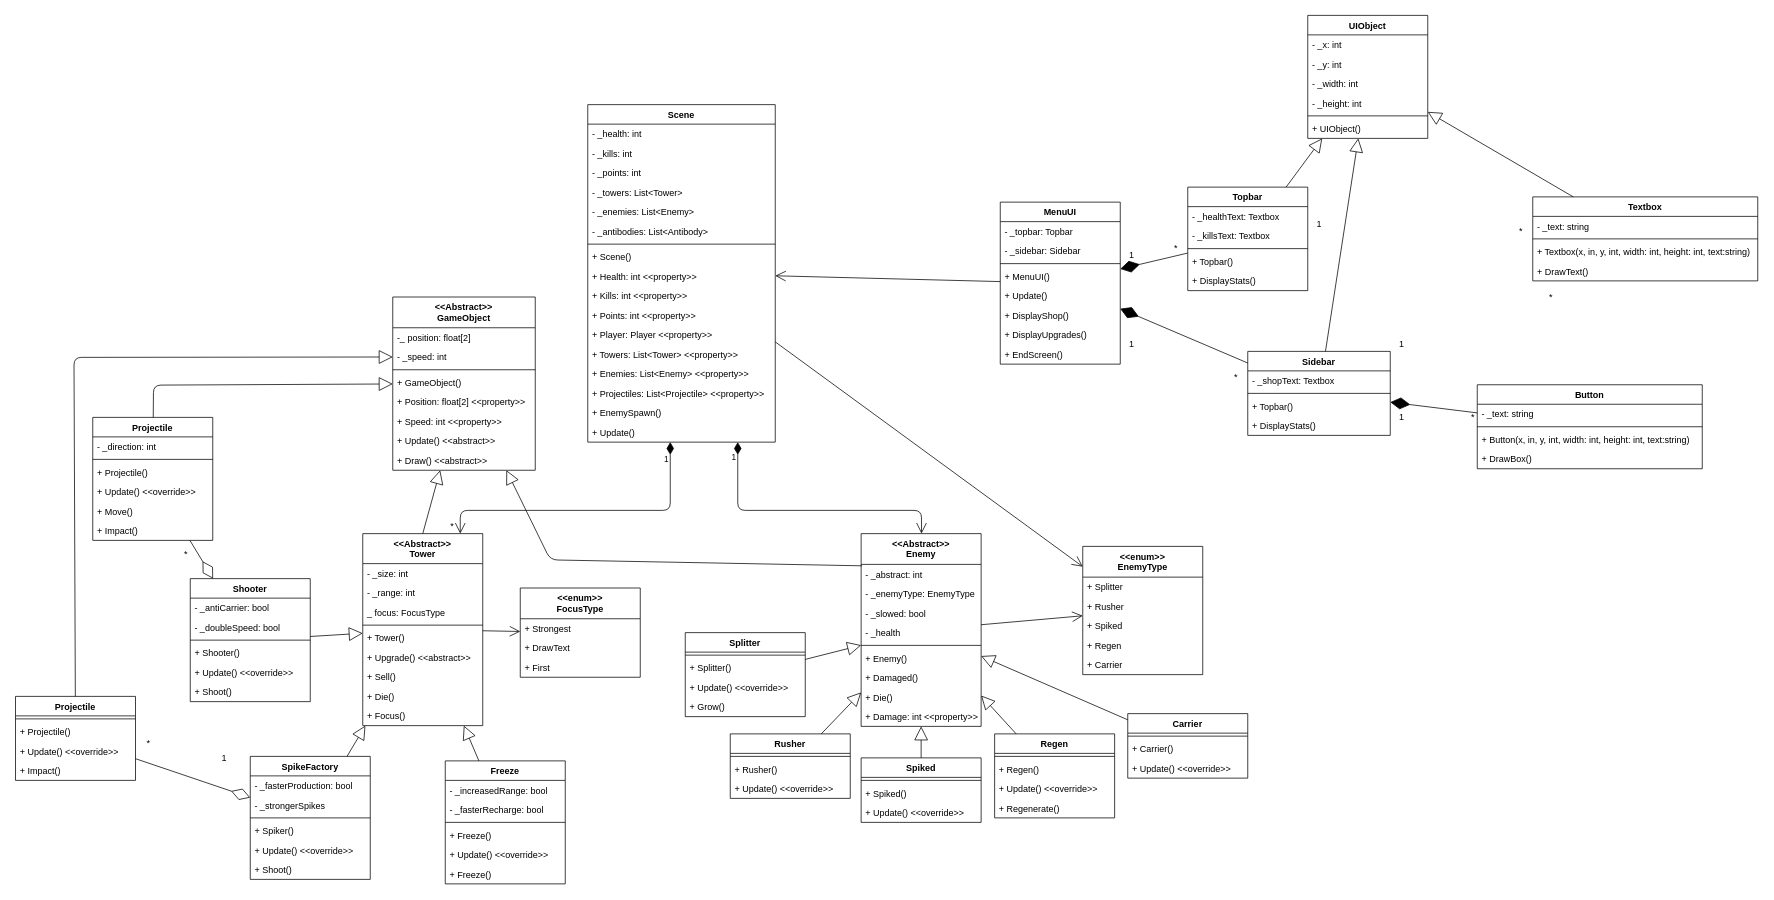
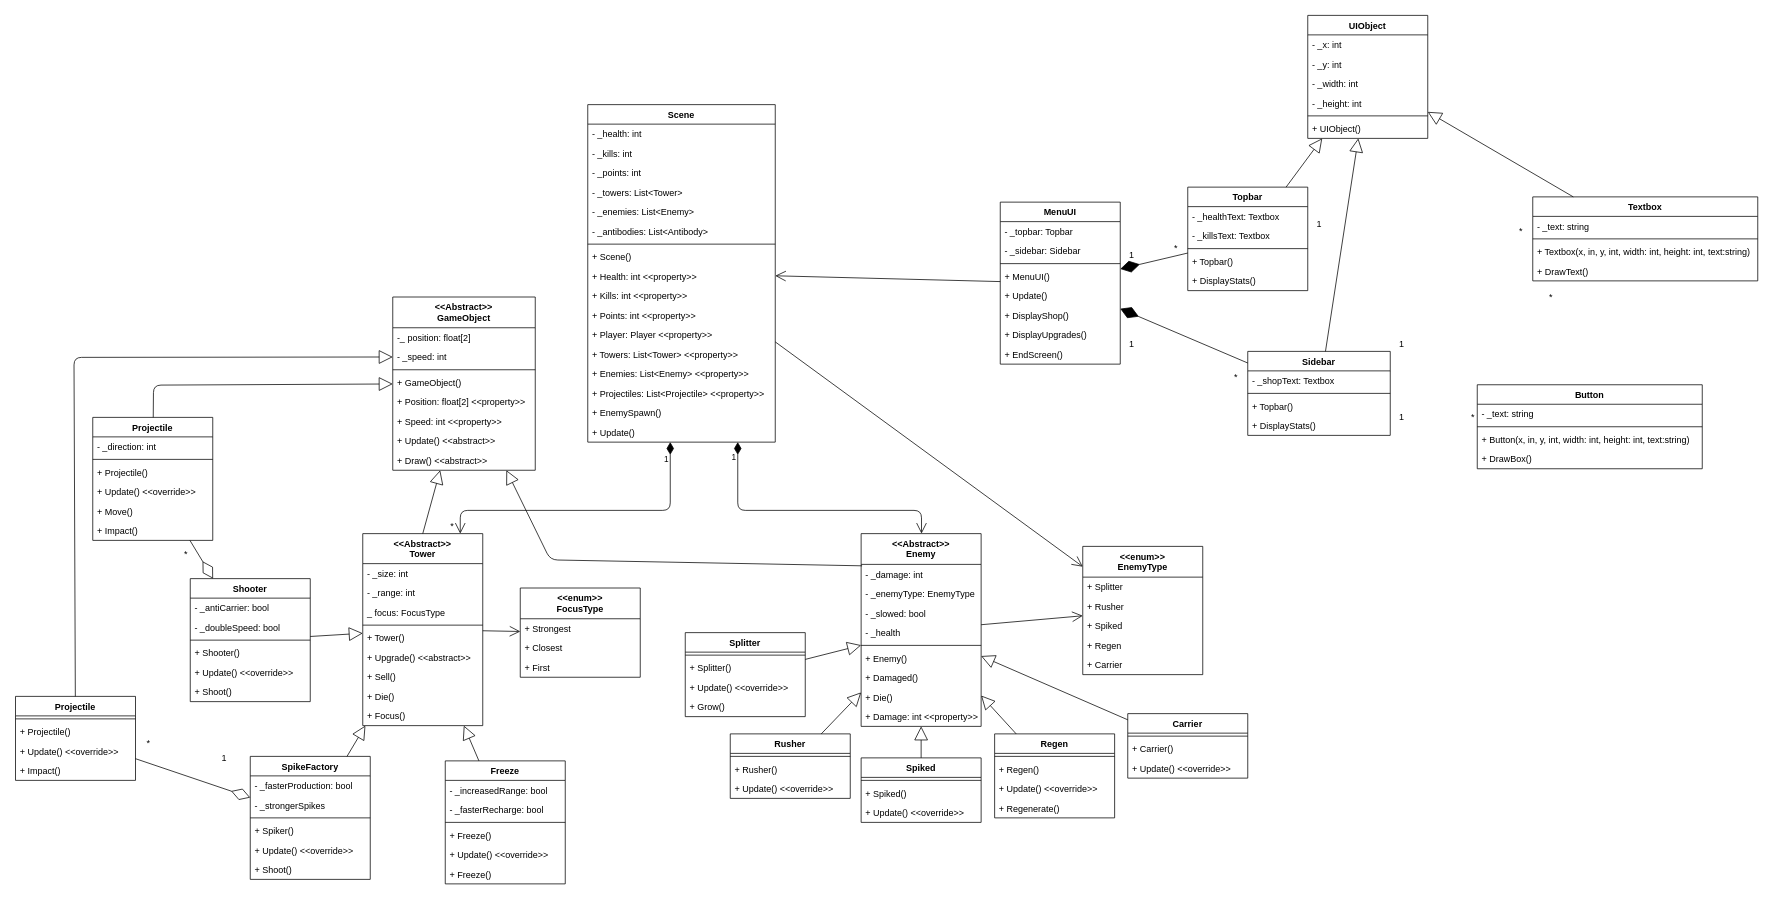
(1442, 409) -> none
(901, 575) -> (896, 575)
(548, 648) -> (545, 648)
